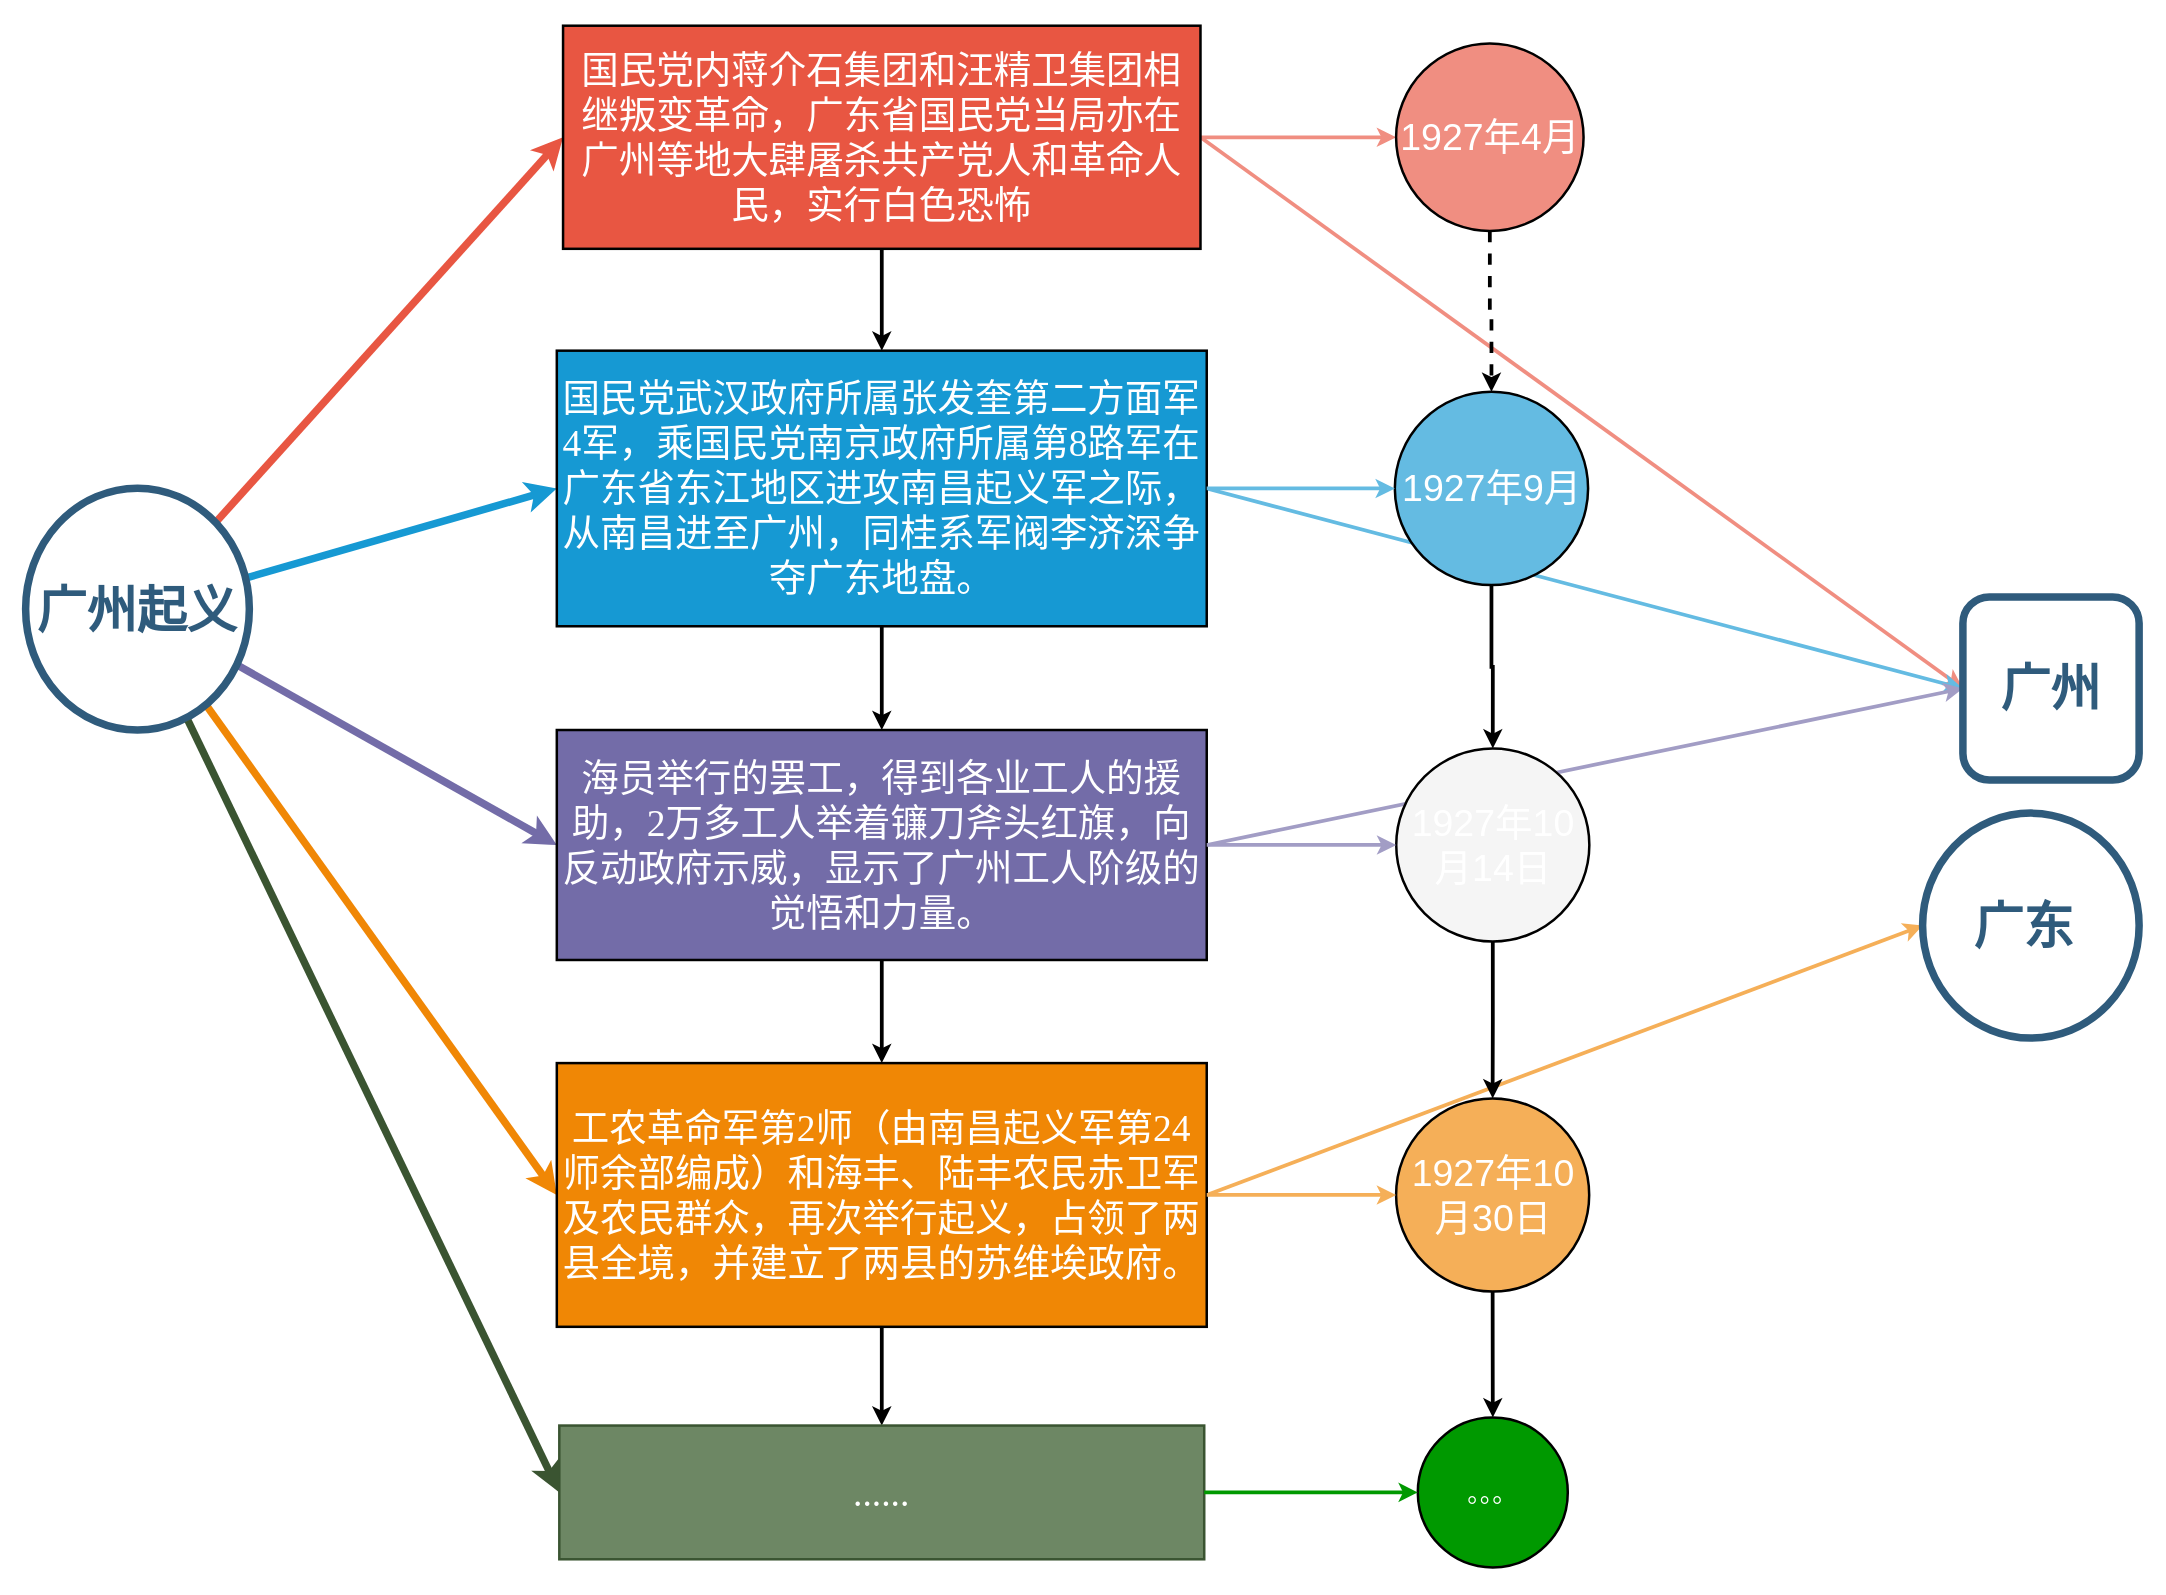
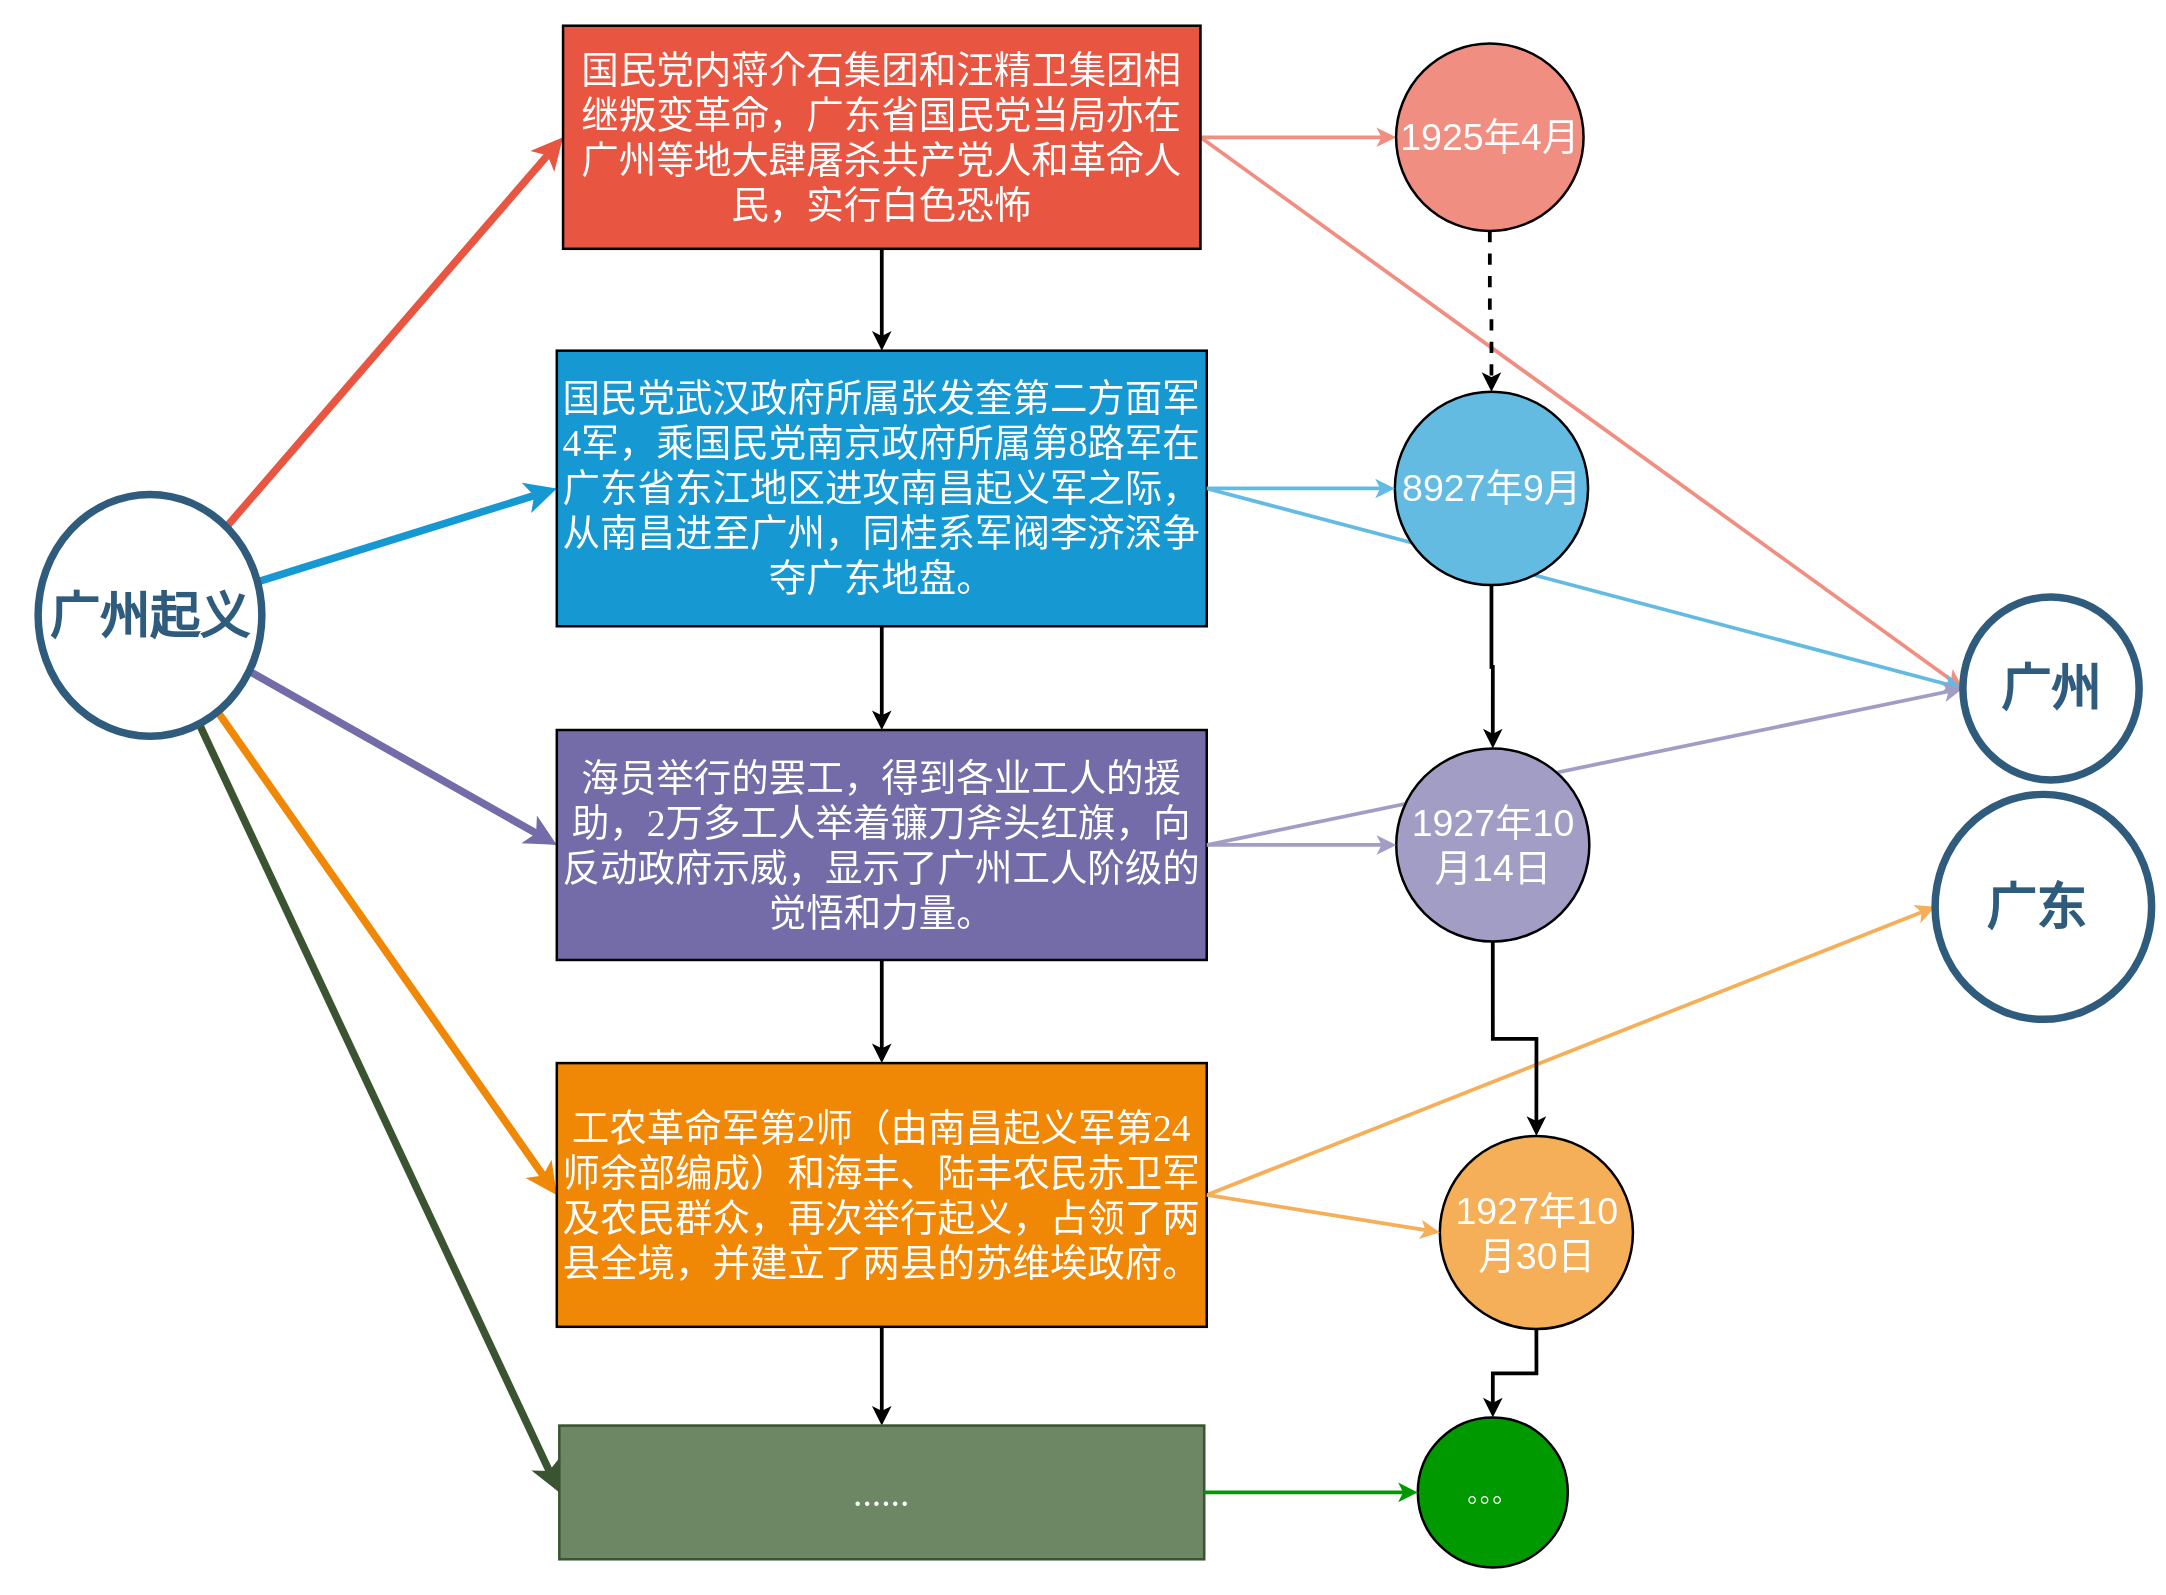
(1491, 137) -> (1491, 137)
(1493, 488) -> (1493, 488)
(138, 609) -> (150, 615)
(2051, 688) -> (2051, 688)
(1493, 845) -> (1493, 845)
(2031, 926) -> (2044, 907)
(1493, 1195) -> (1537, 1233)
